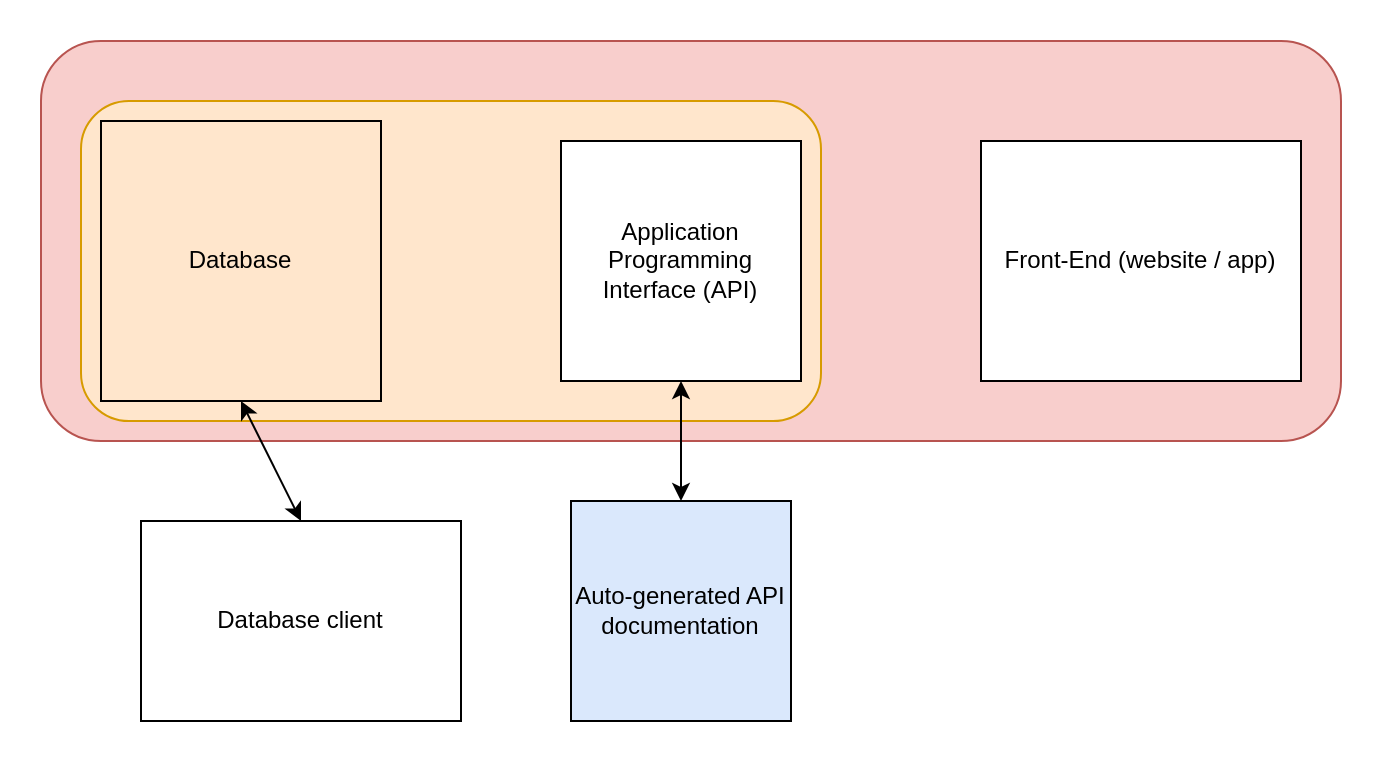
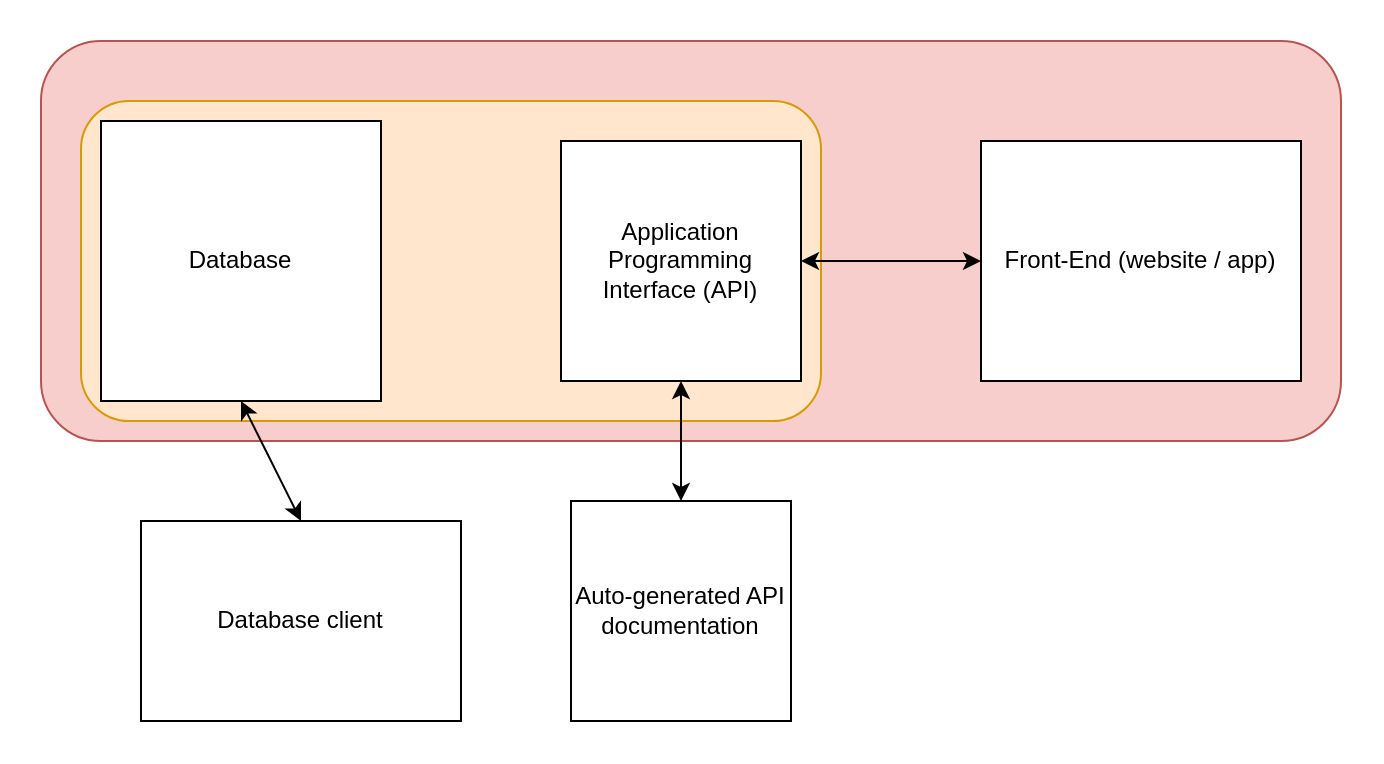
(241, 261) -> (241, 261)
none -> (891, 261)
(681, 611) -> (681, 611)
